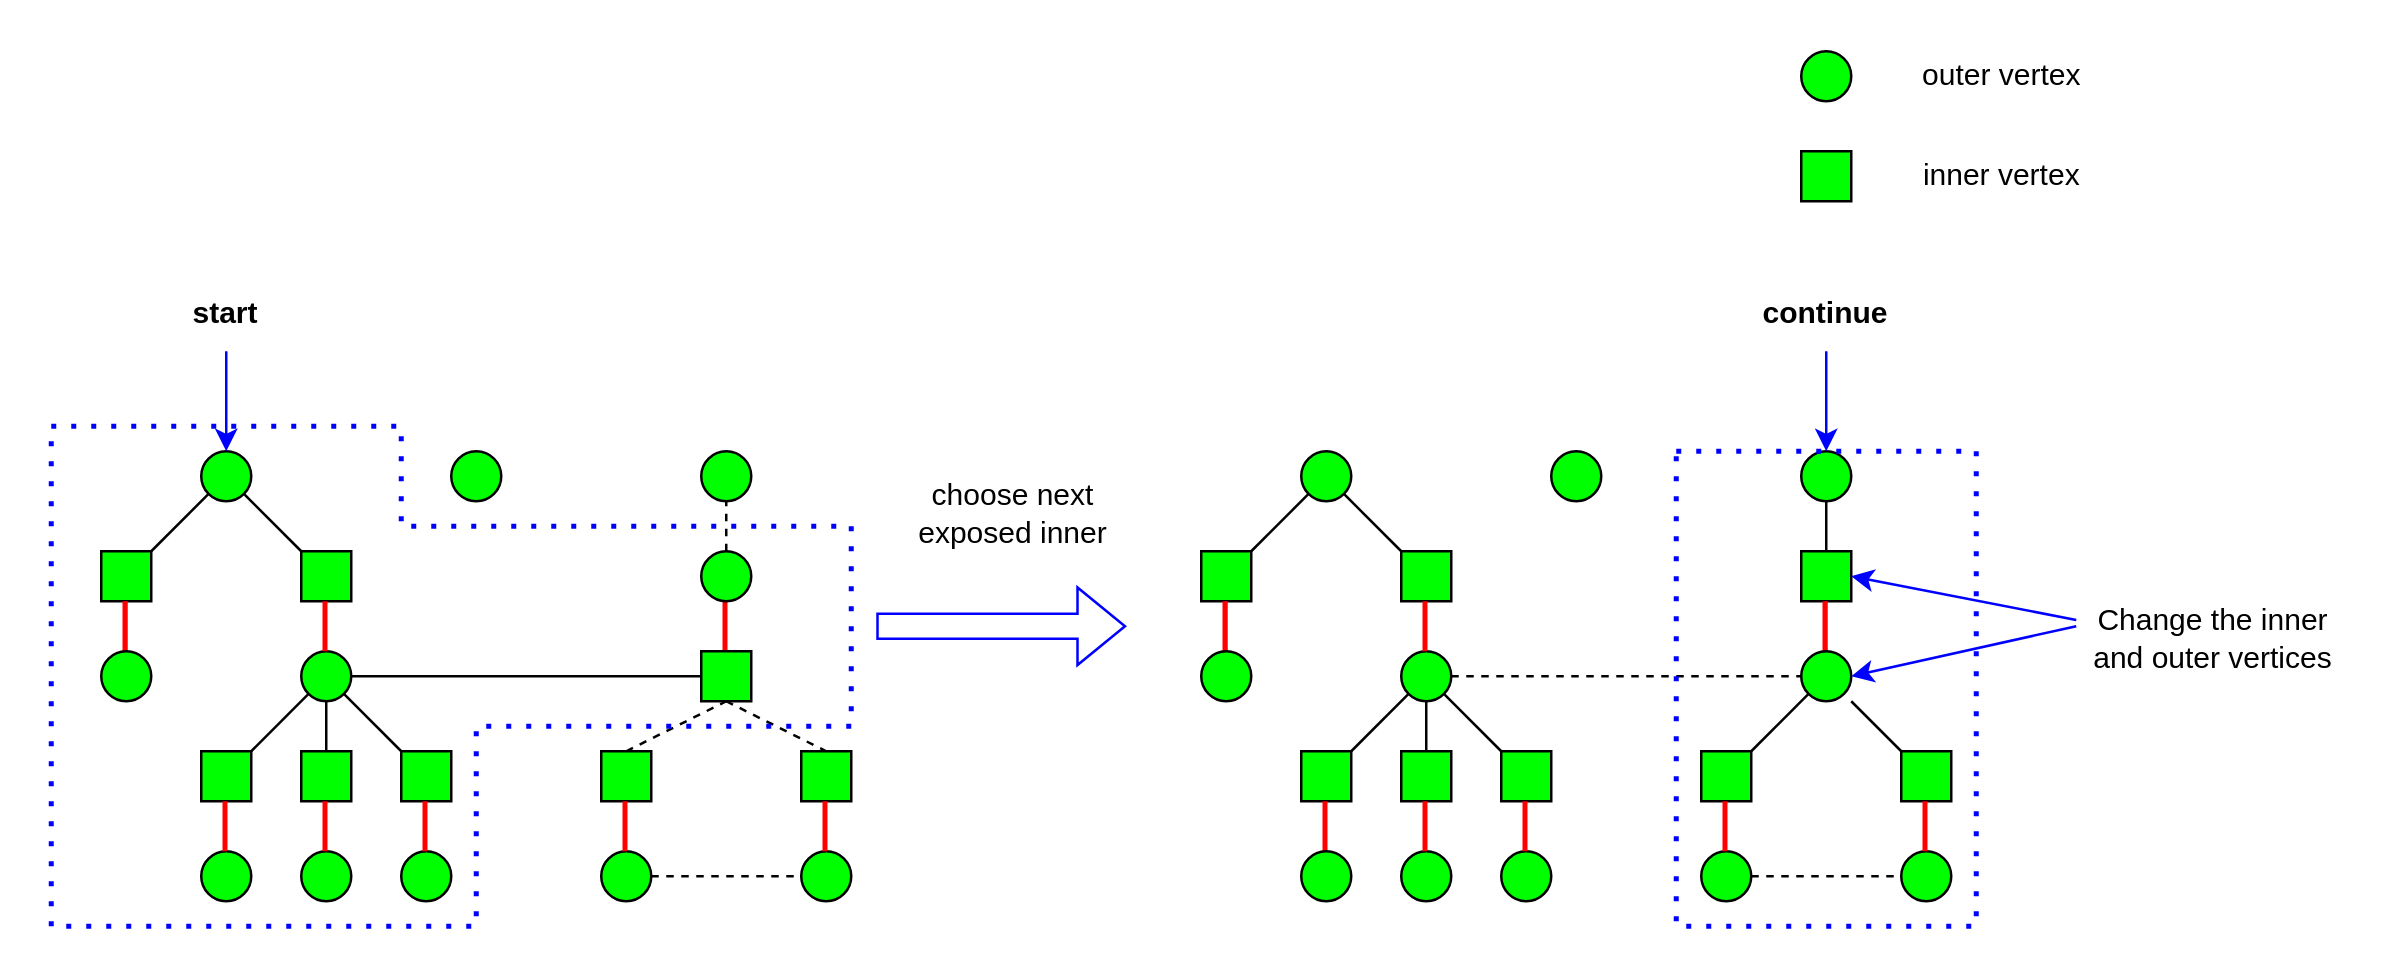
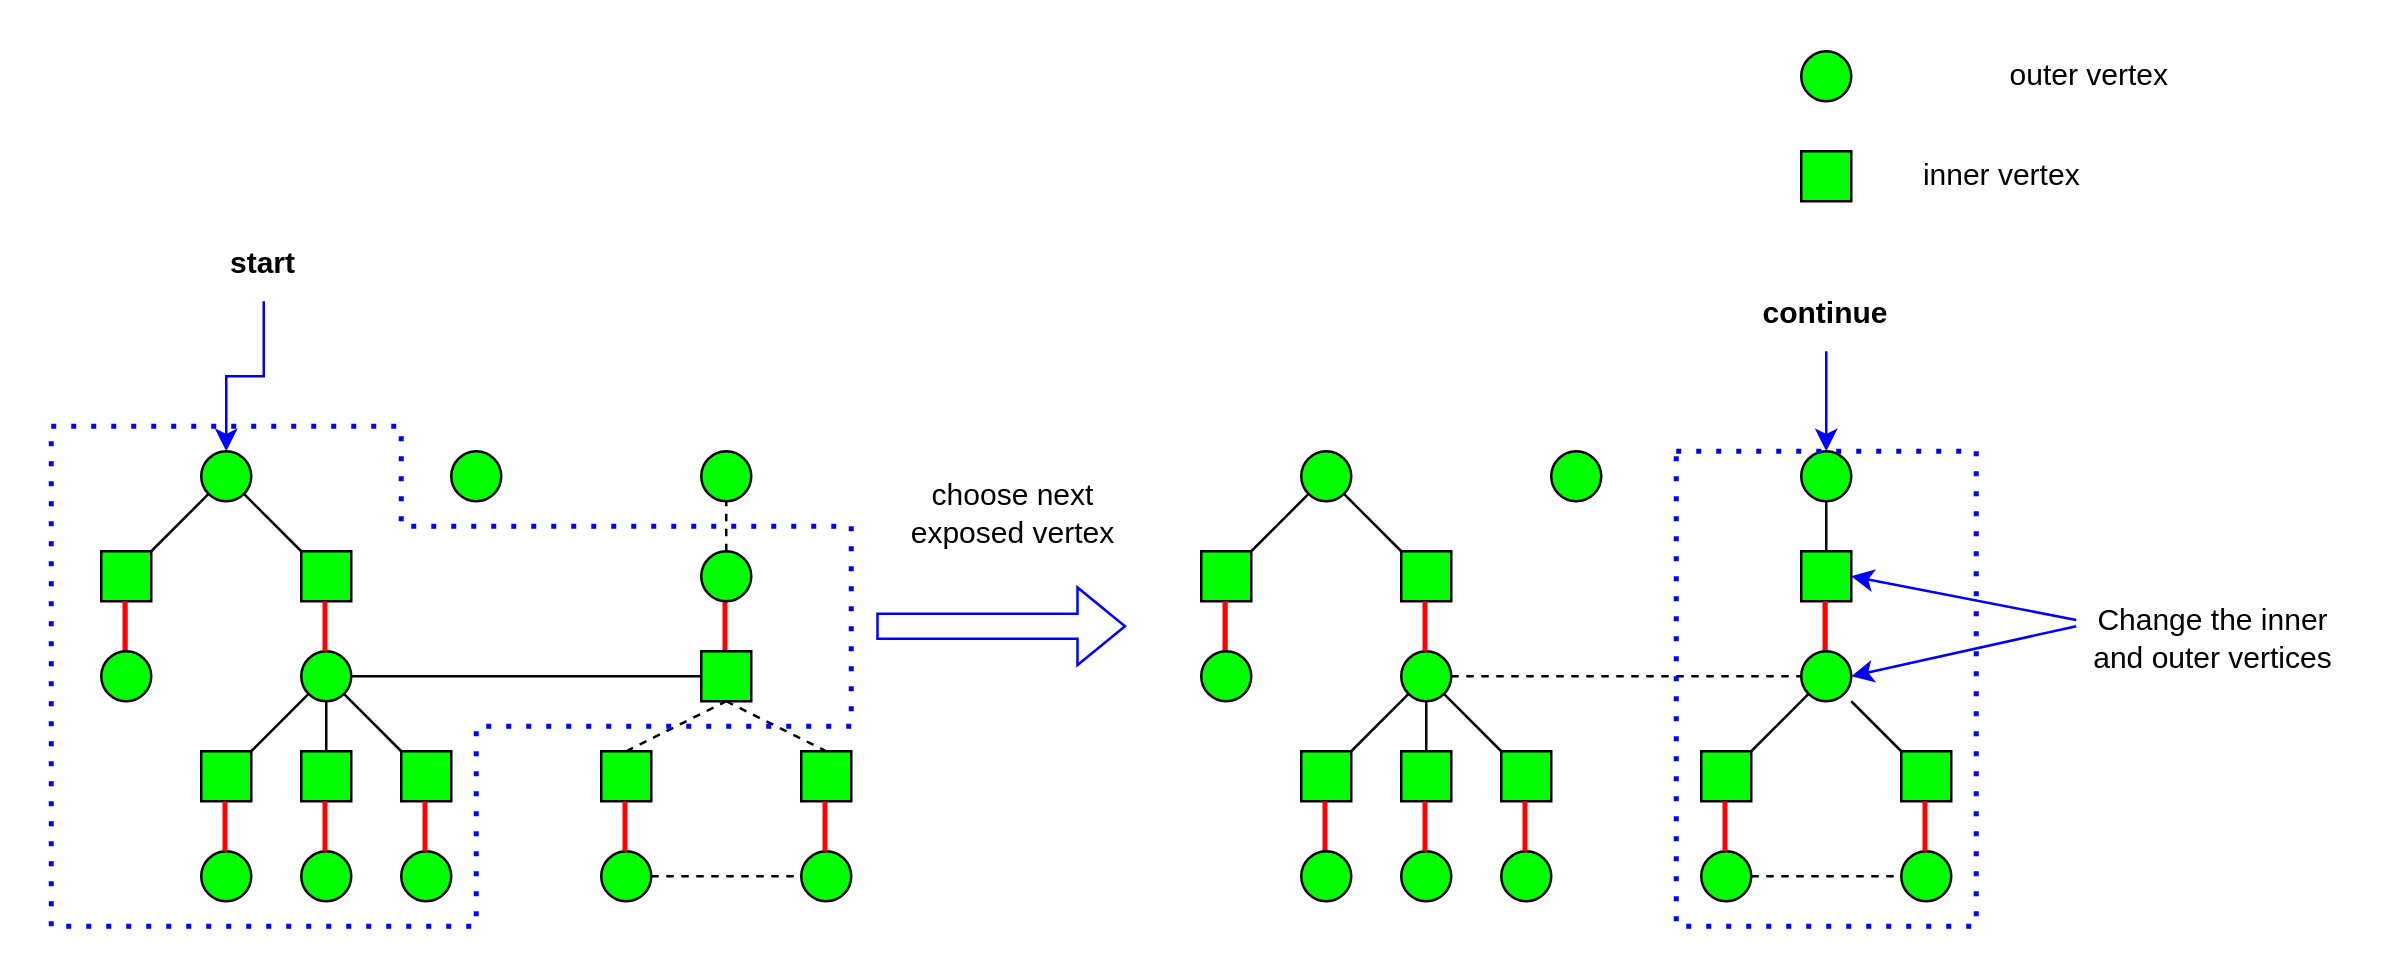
(2001, 76) -> (2089, 76)
(226, 314) -> (264, 264)
(1014, 514) -> (1014, 514)
